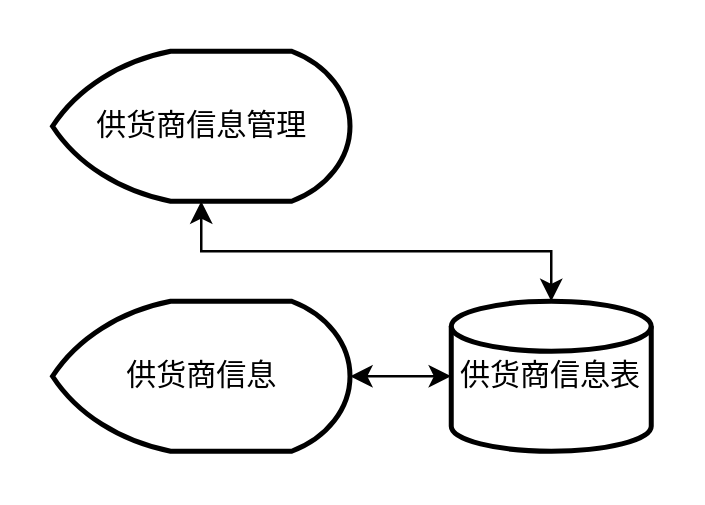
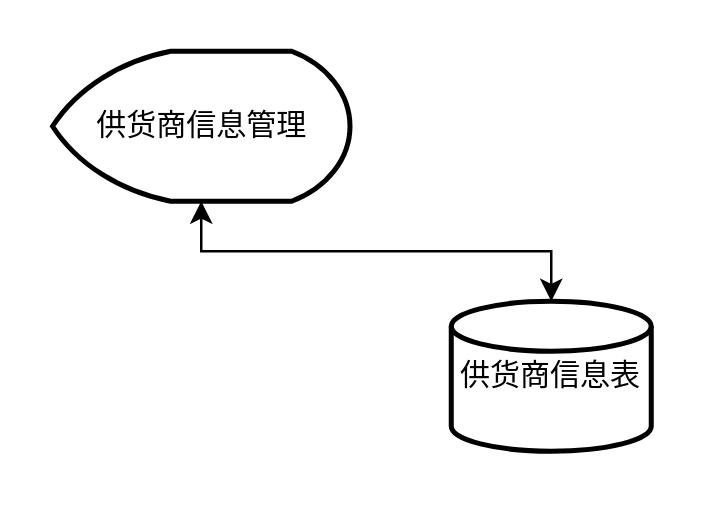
(201, 376) -> none
(400, 376) -> none
